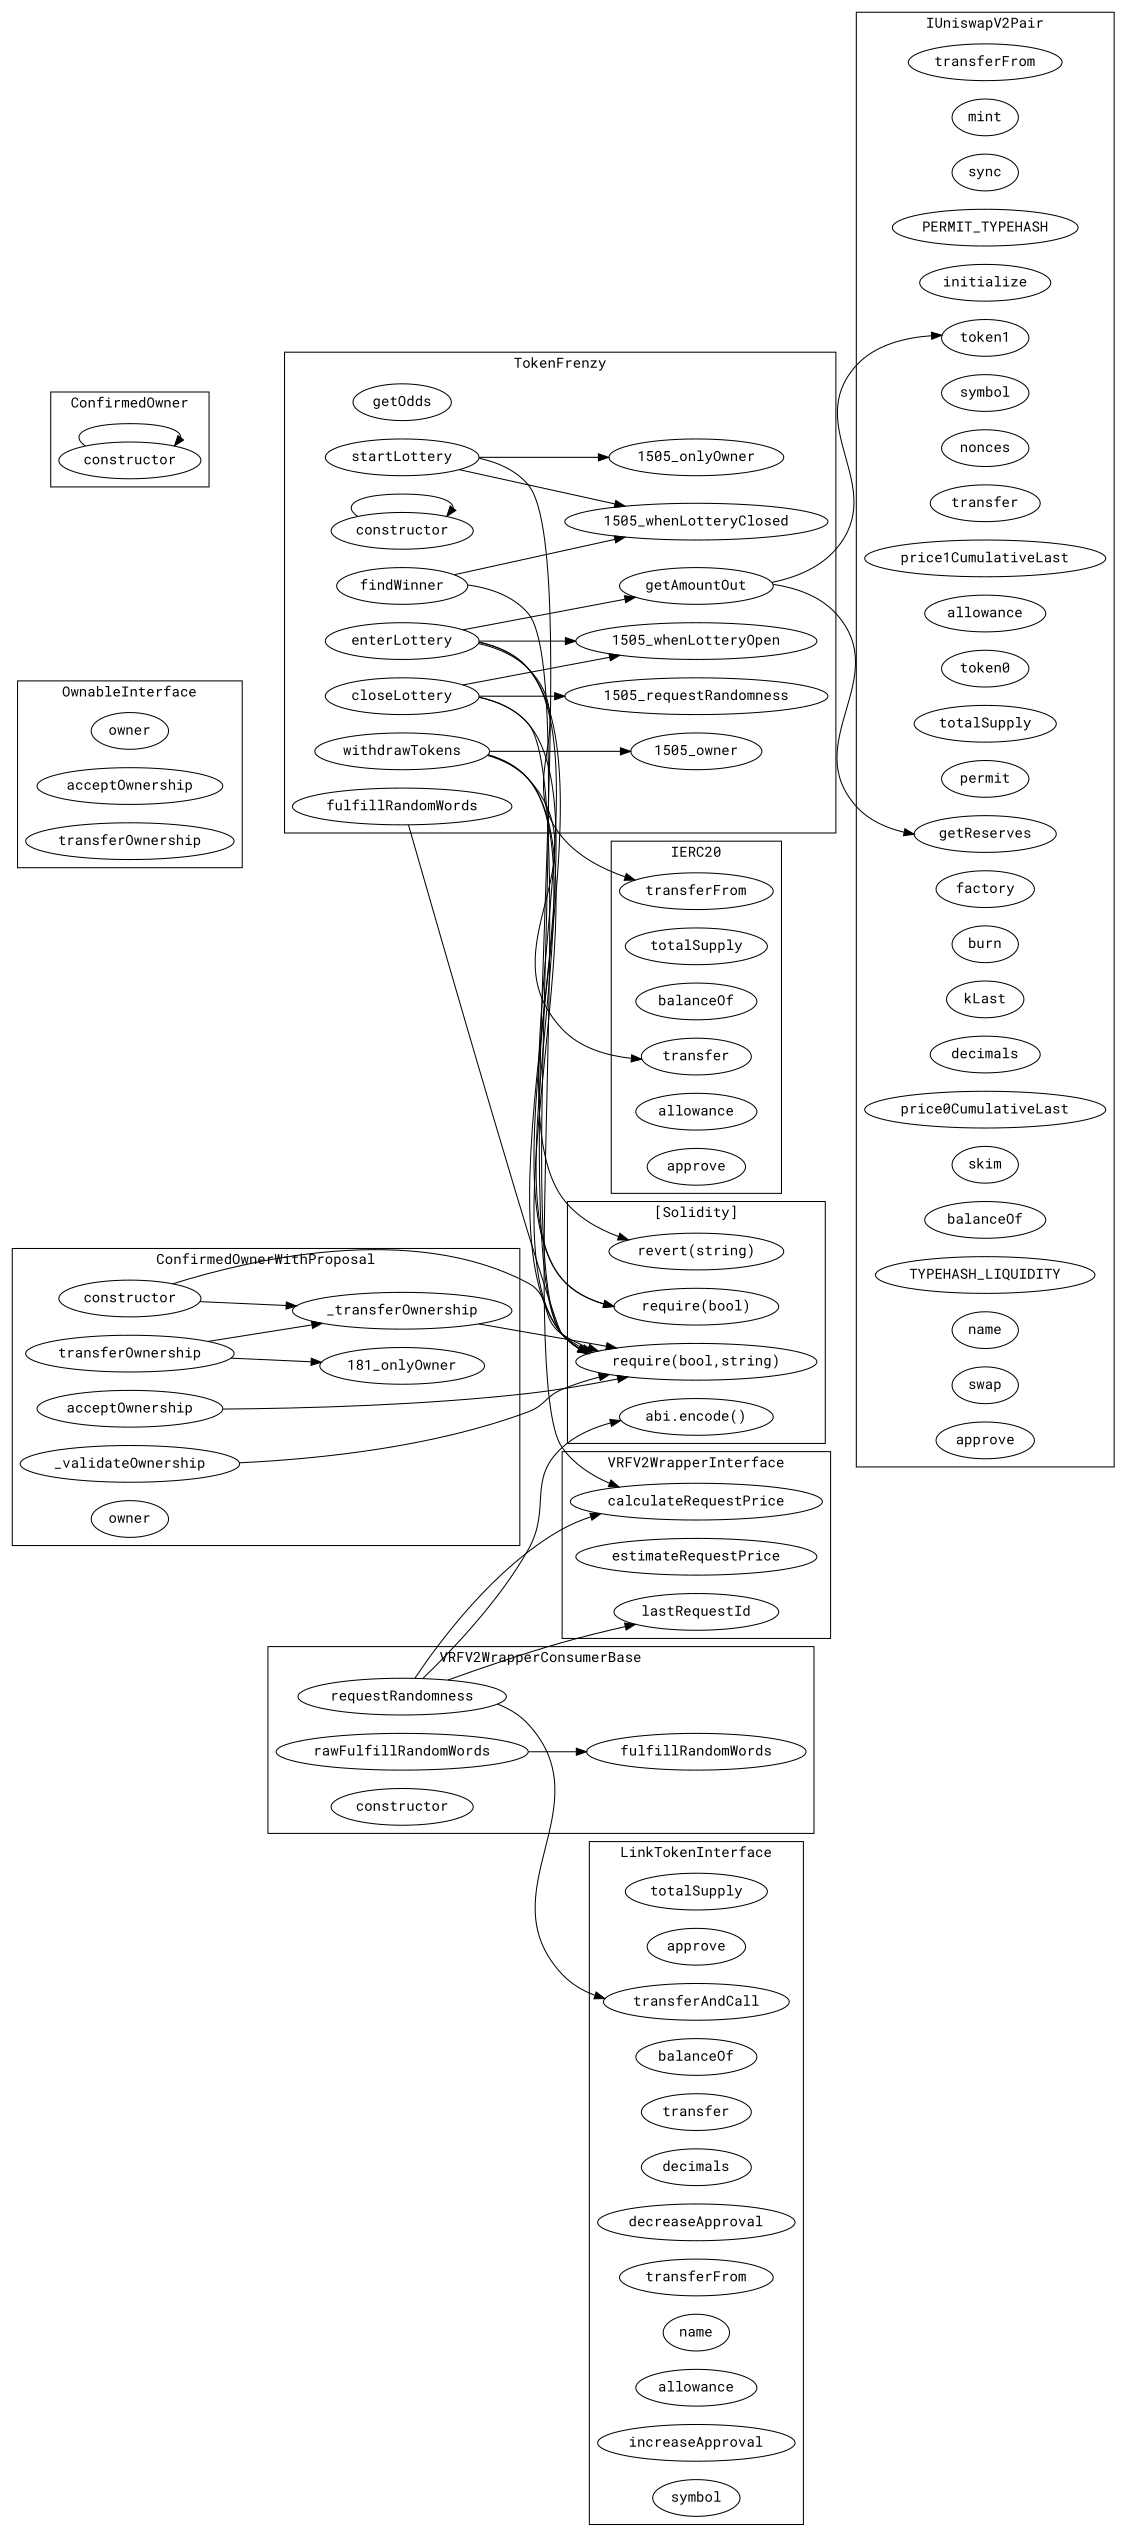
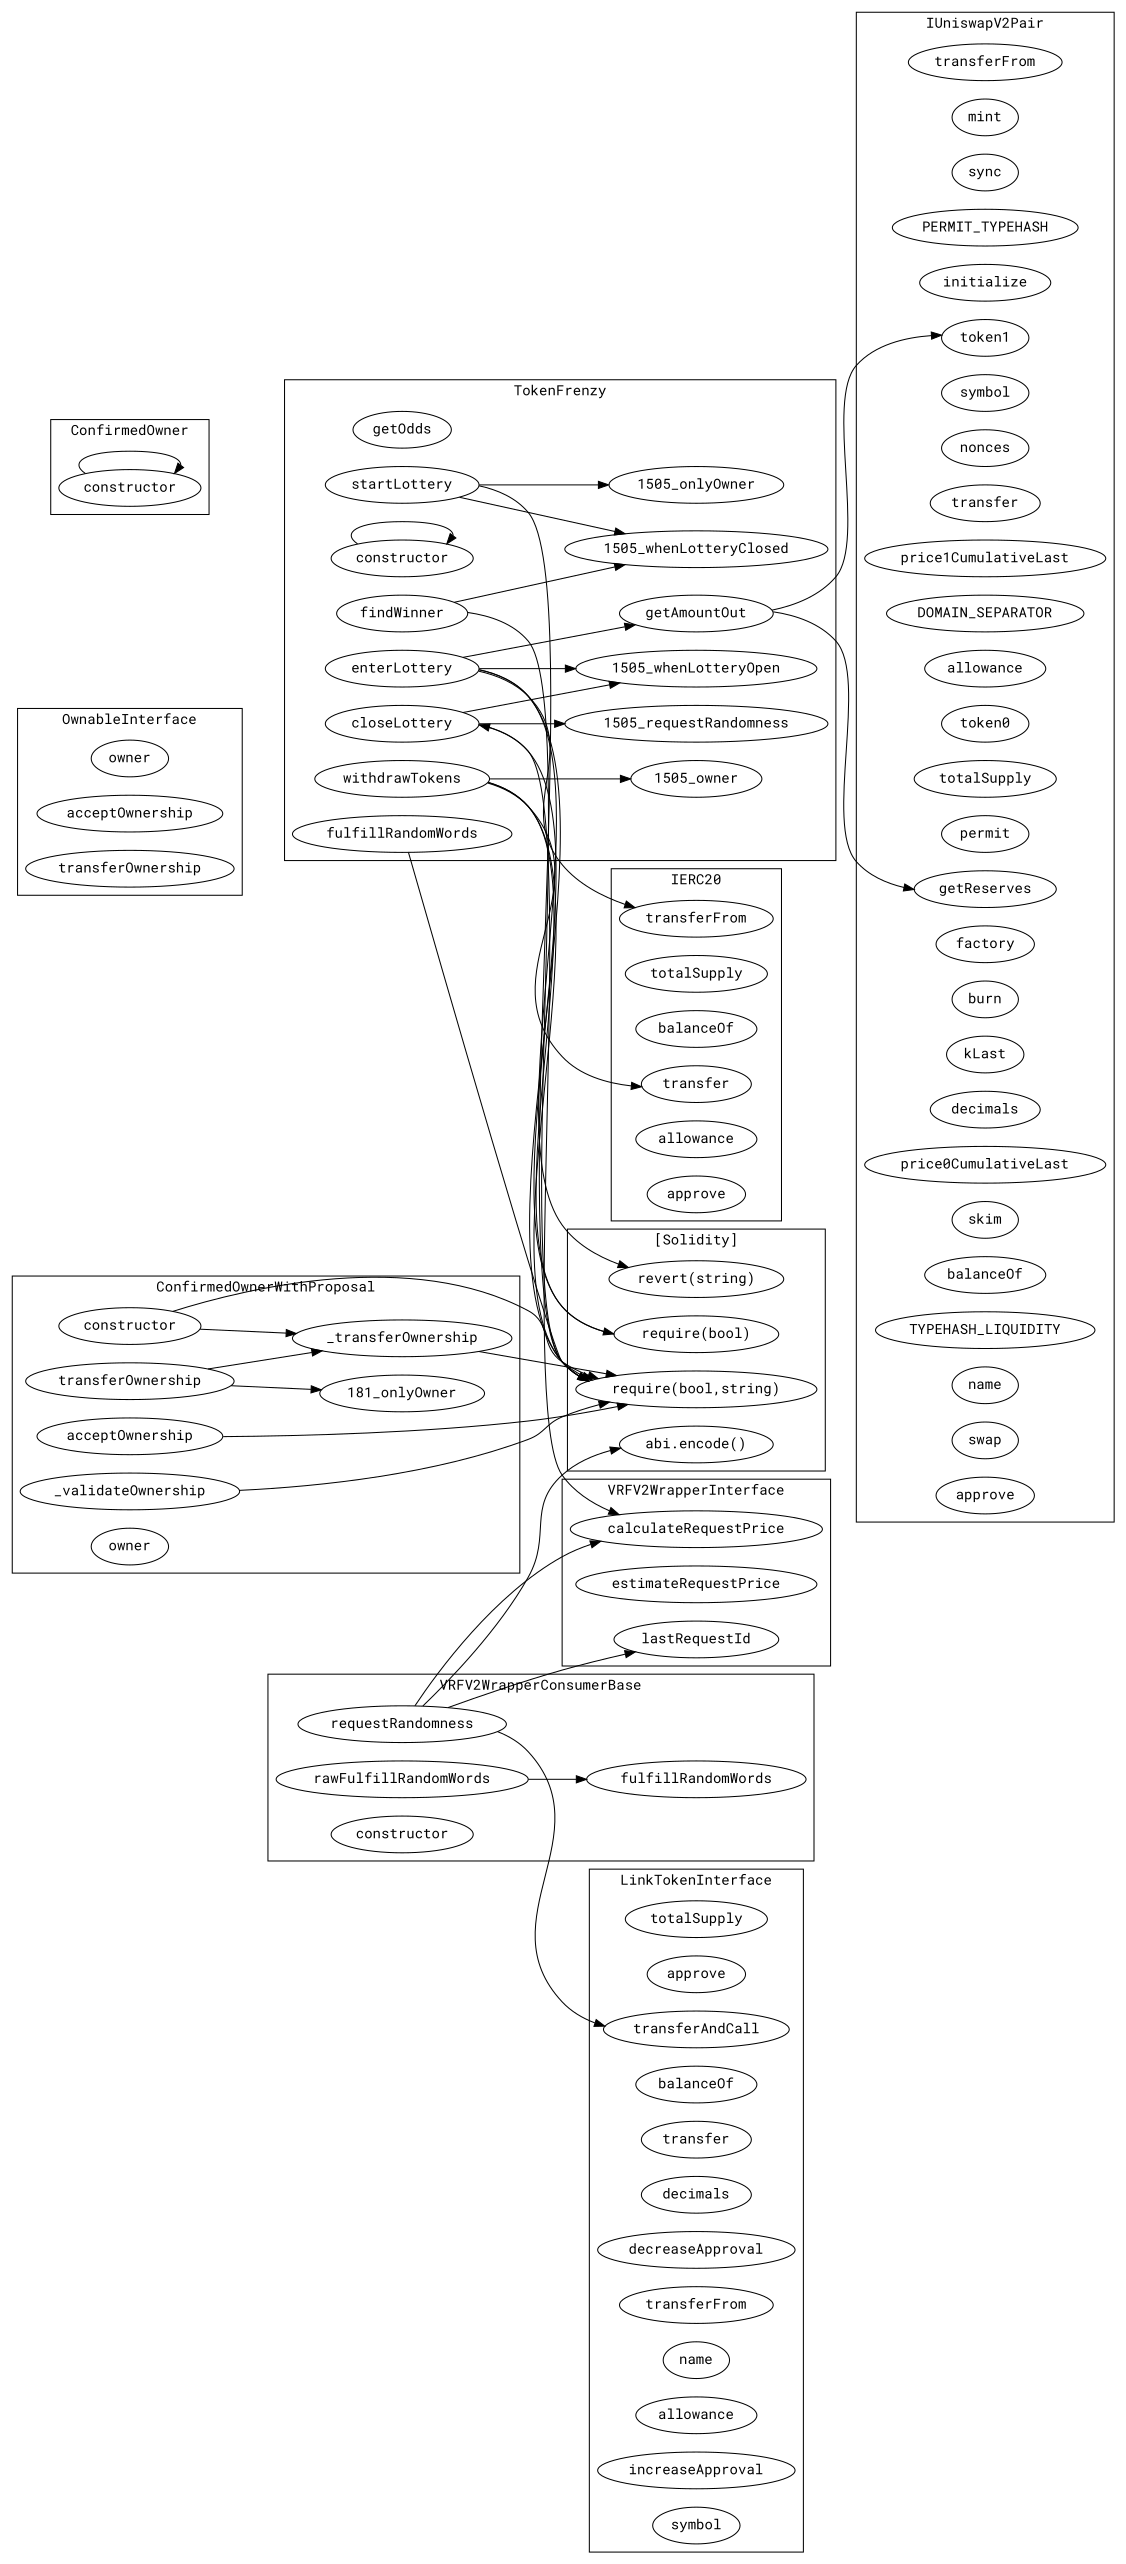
none -> (985, 614)
(545, 998) -> (544, 1036)
